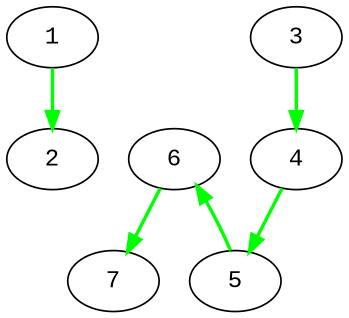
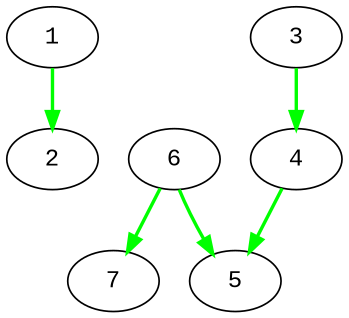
(219, 225) -> (191, 215)
